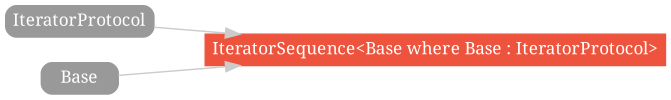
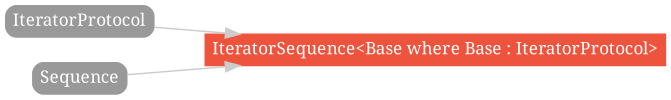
(80, 78) -> (80, 78)
